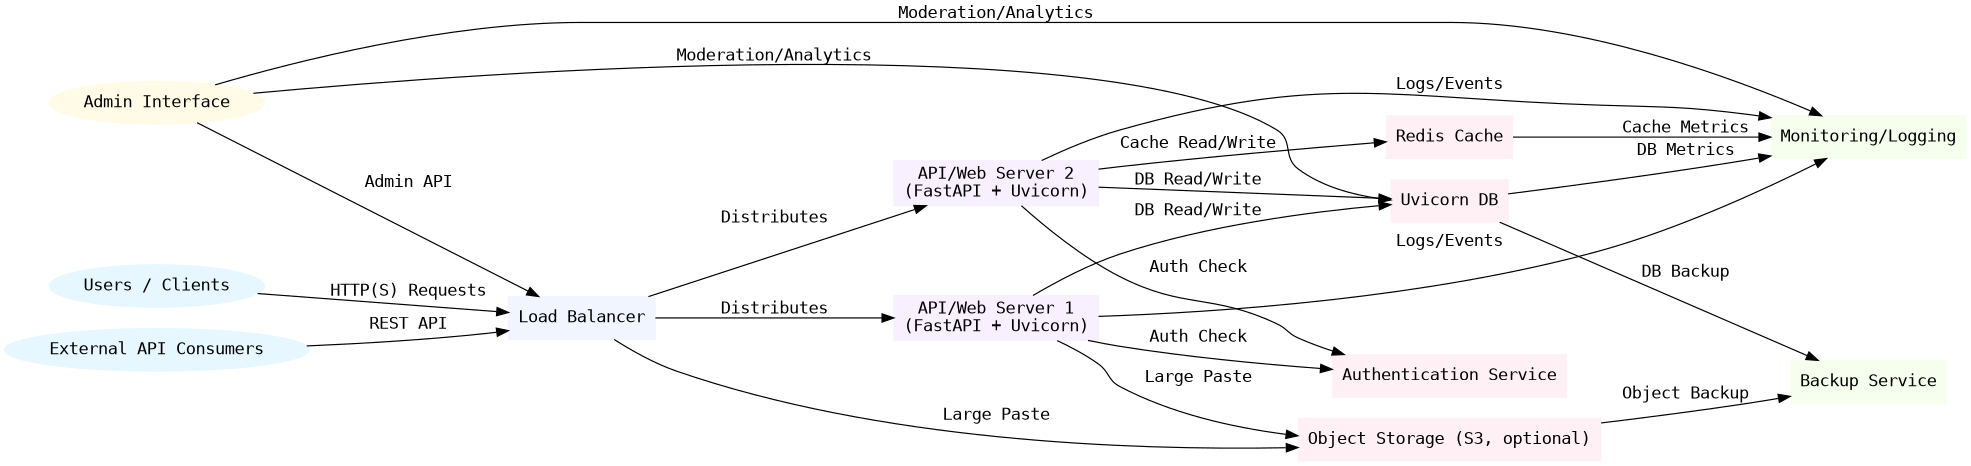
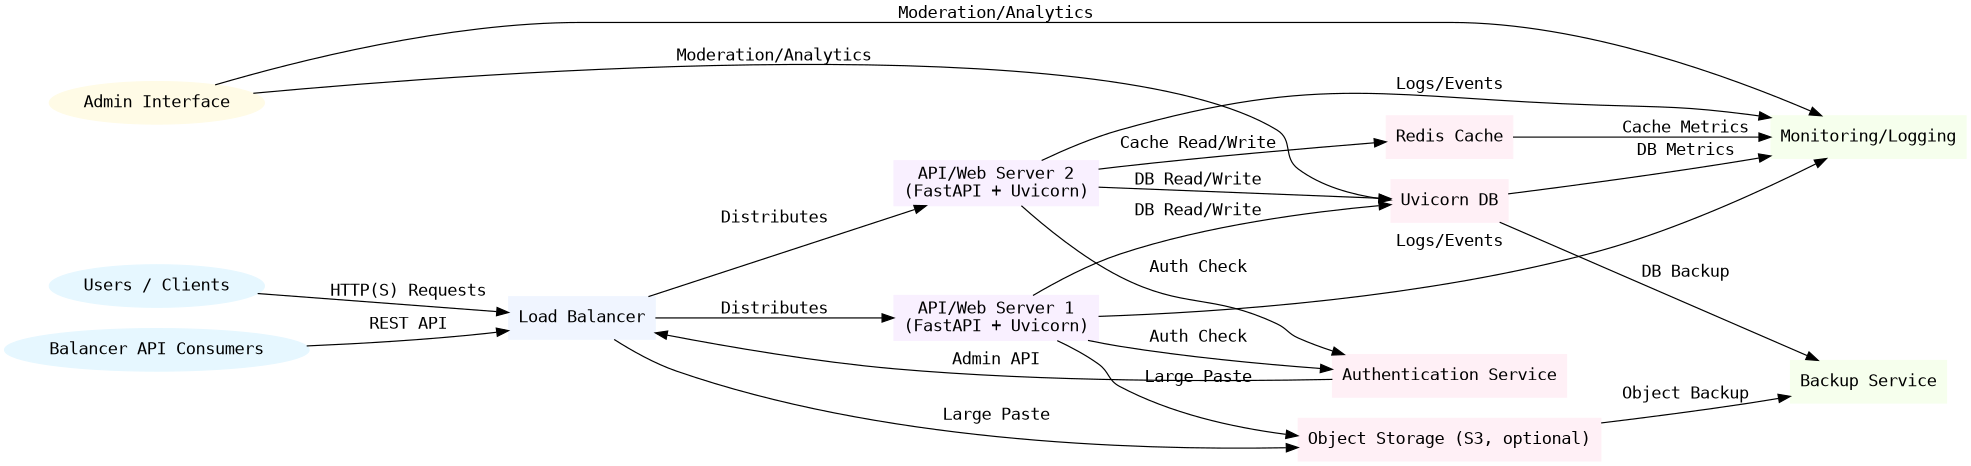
(363, 207) -> (998, 376)
(157, 350) -> (157, 350)
